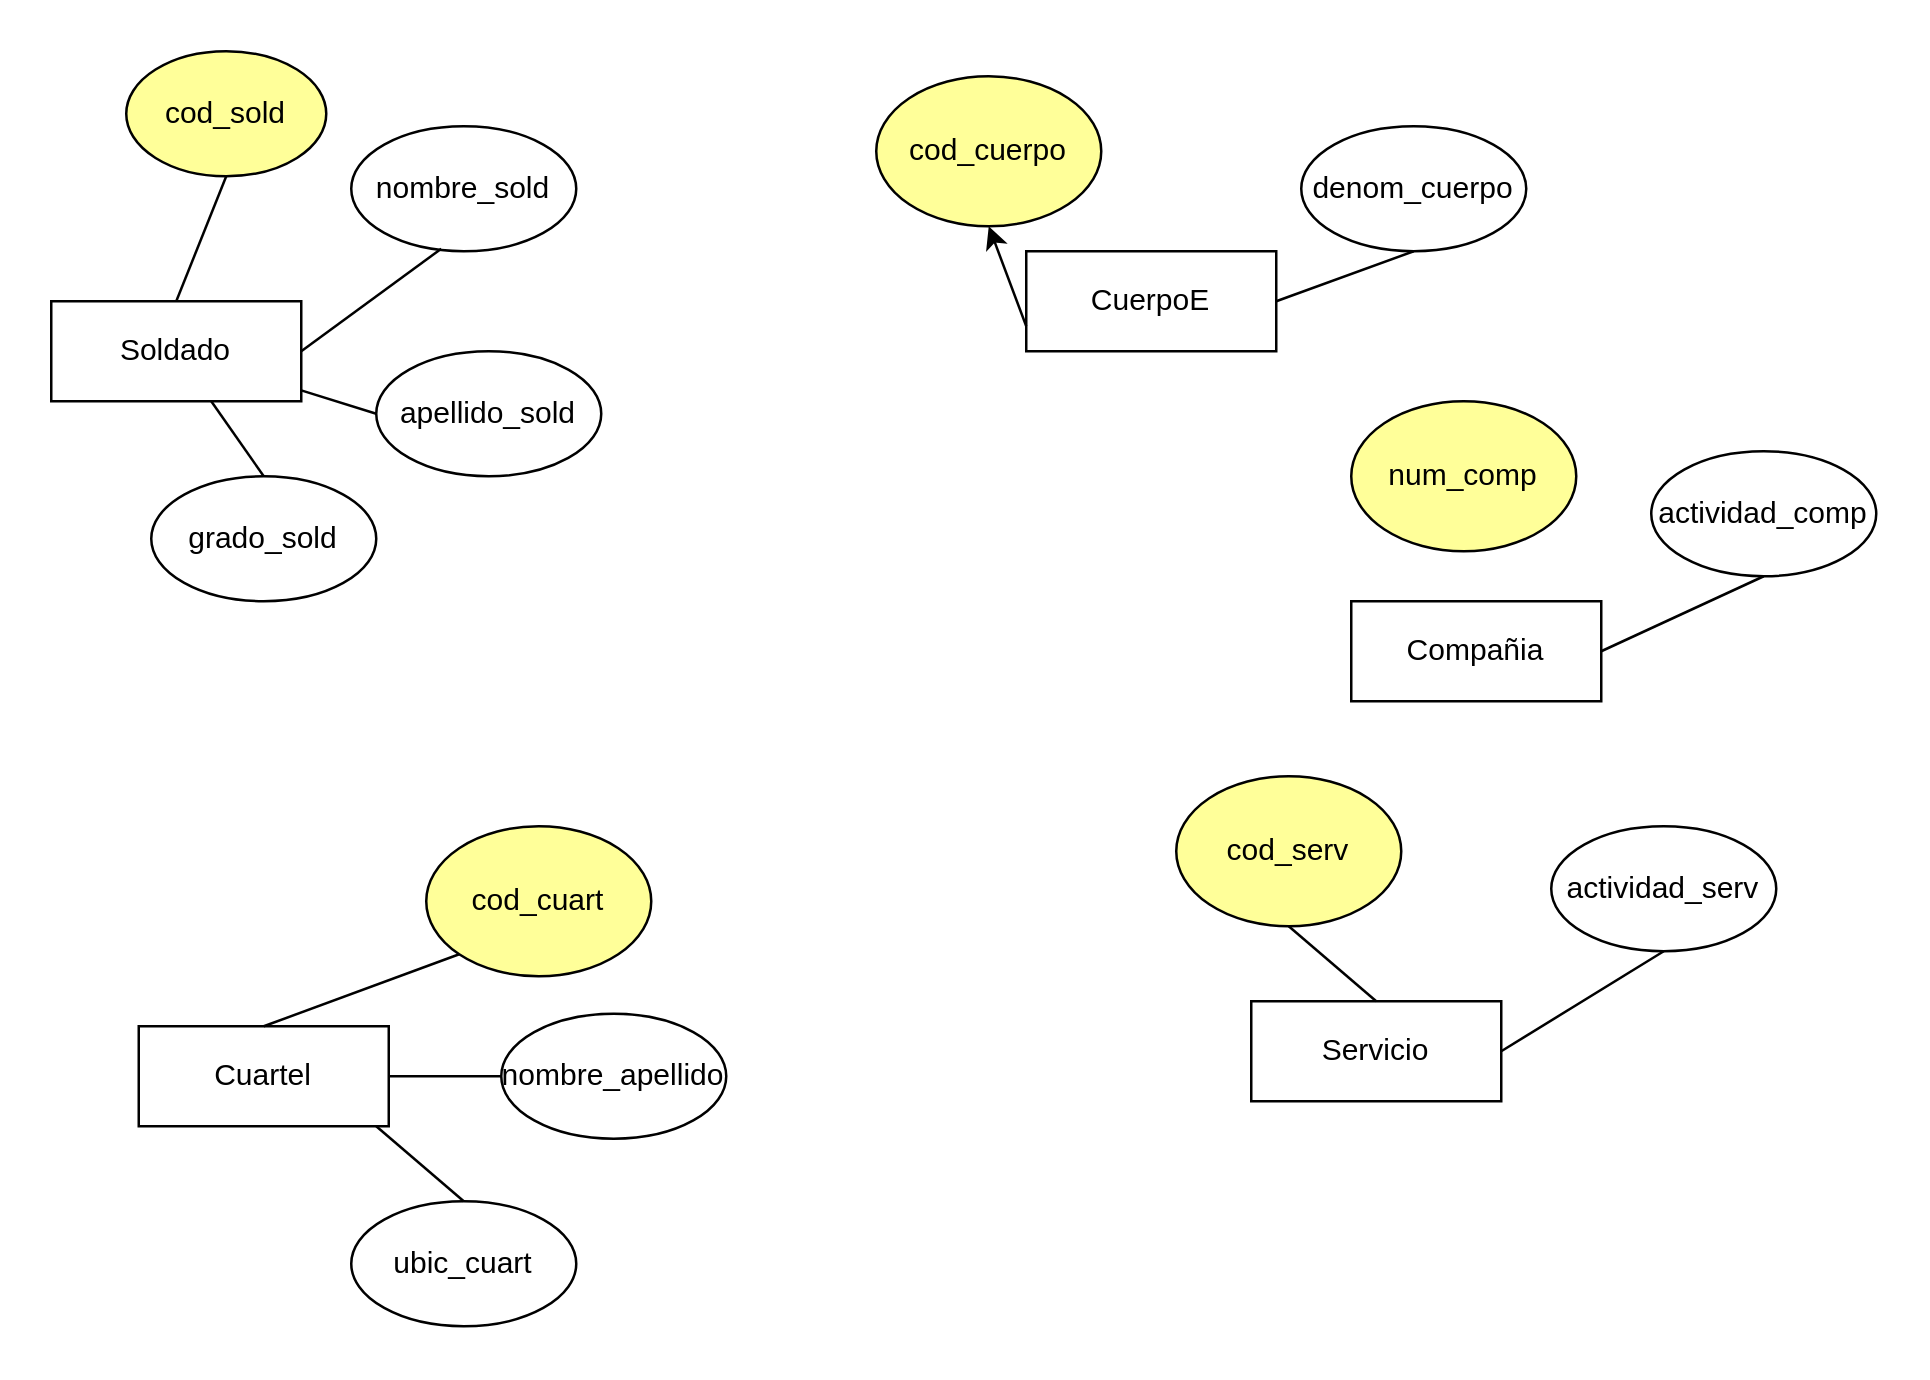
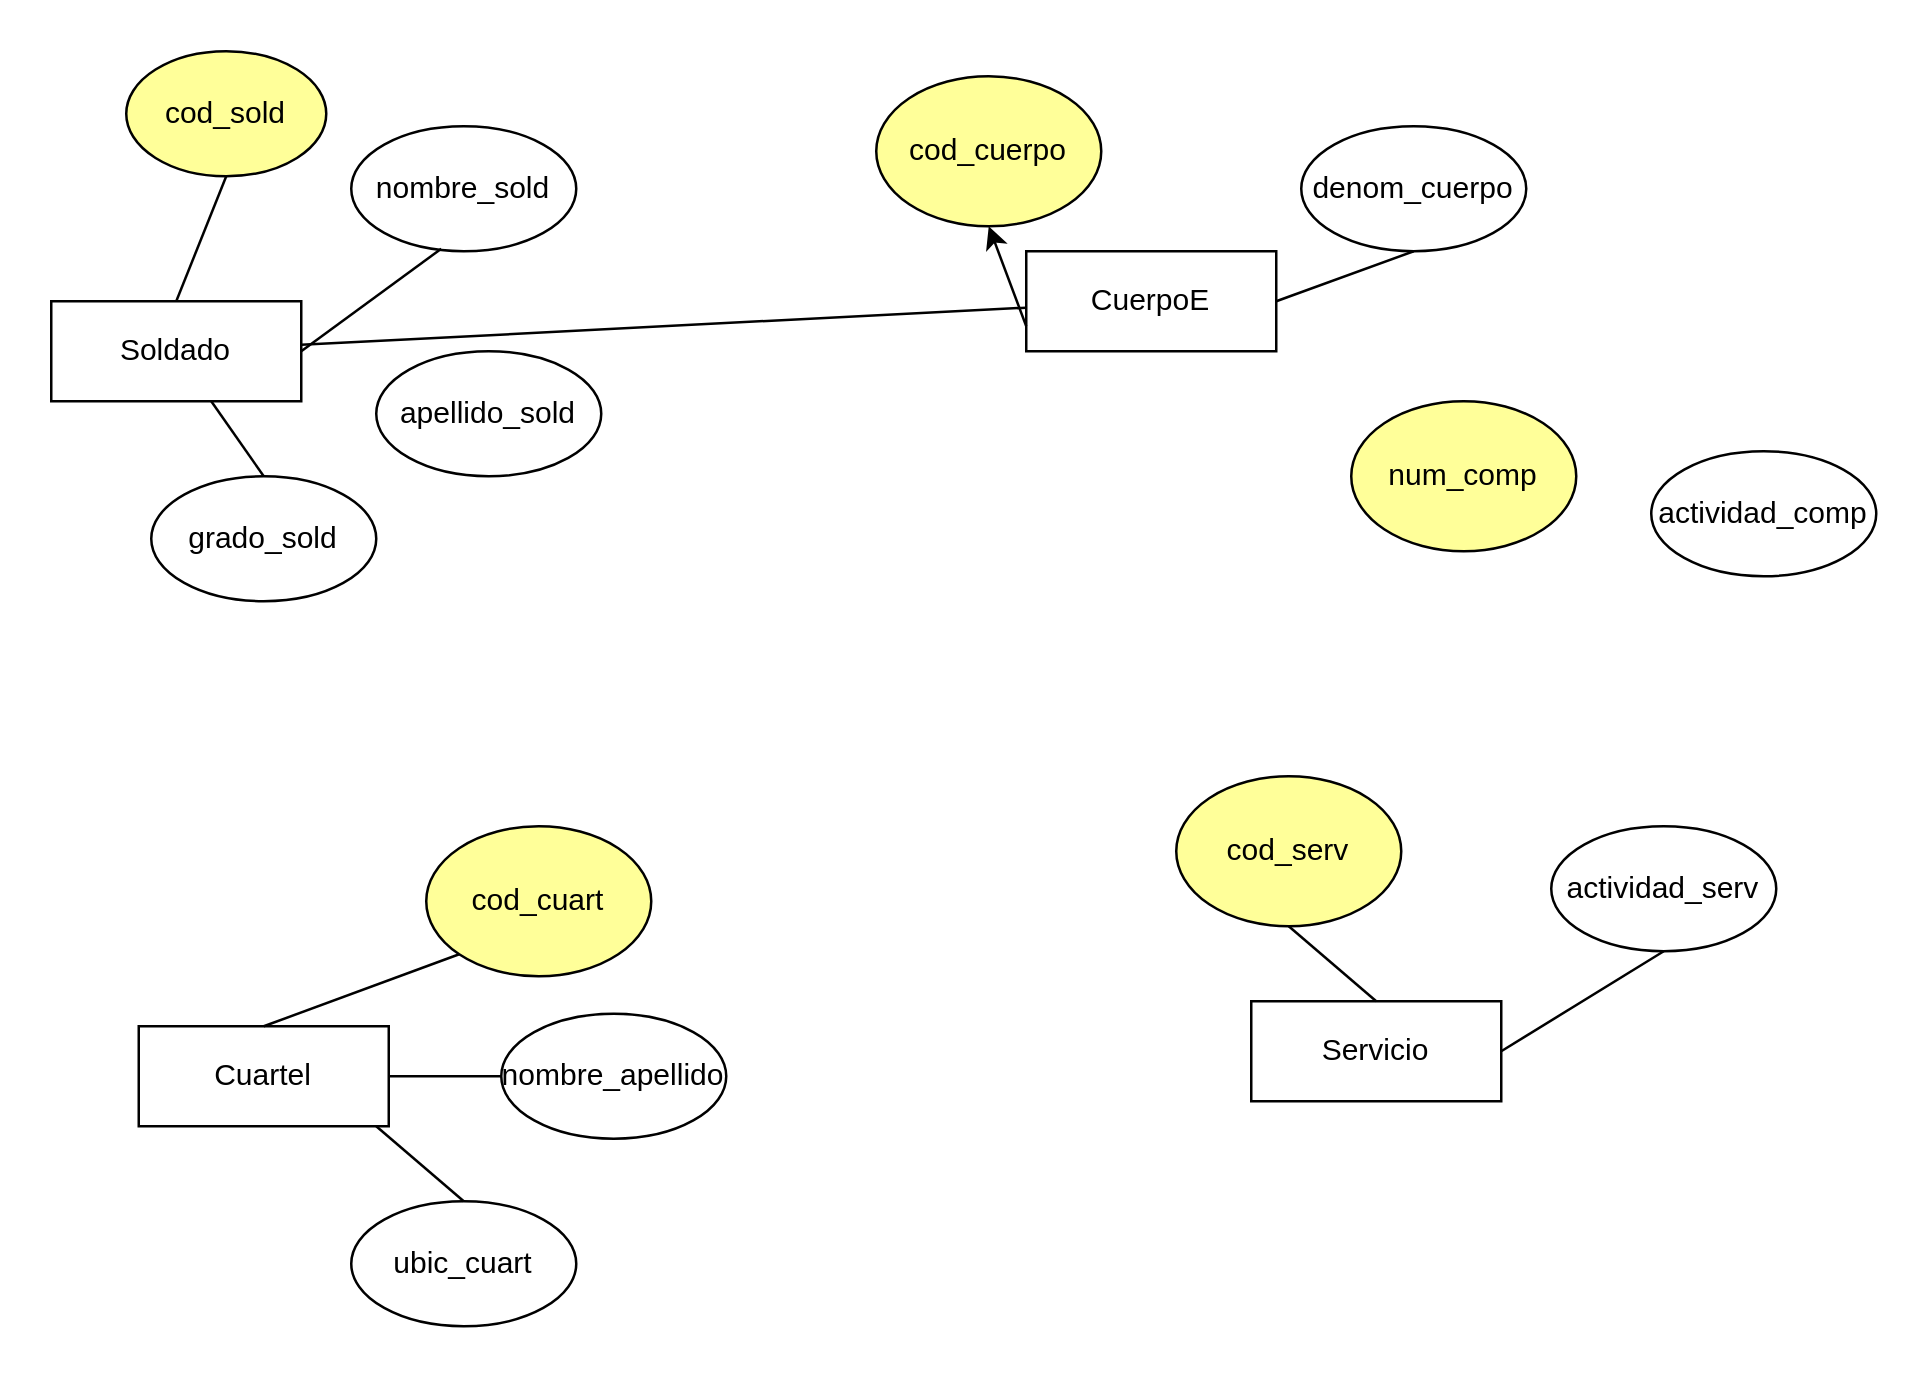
(339, 402) -> (666, 326)
(1683, 614) -> none
(1476, 651) -> none
